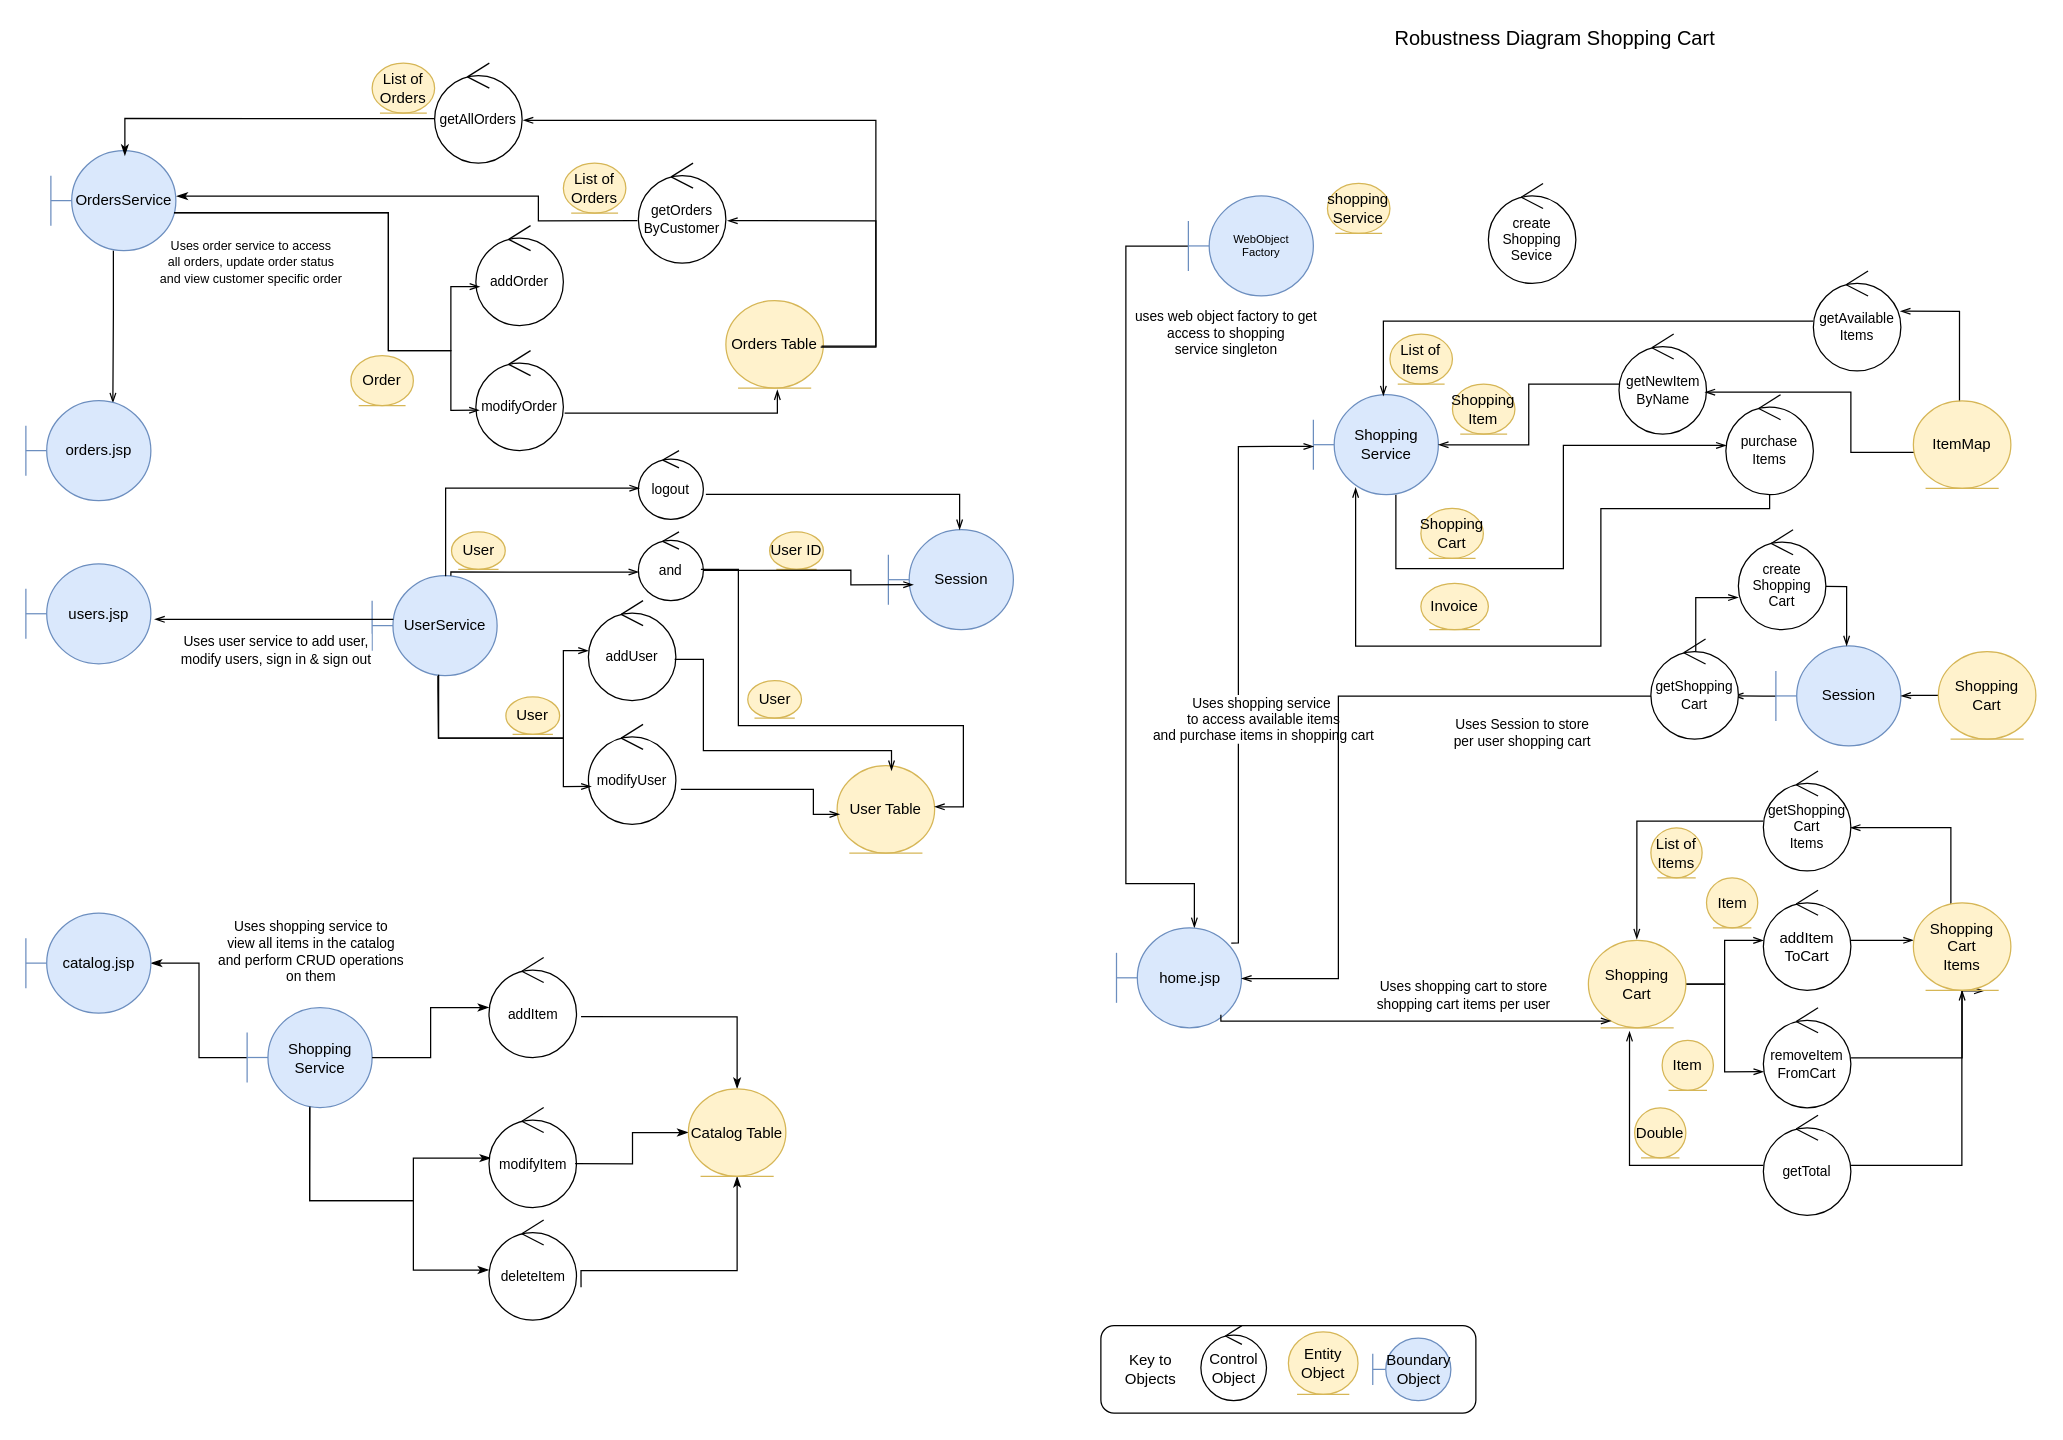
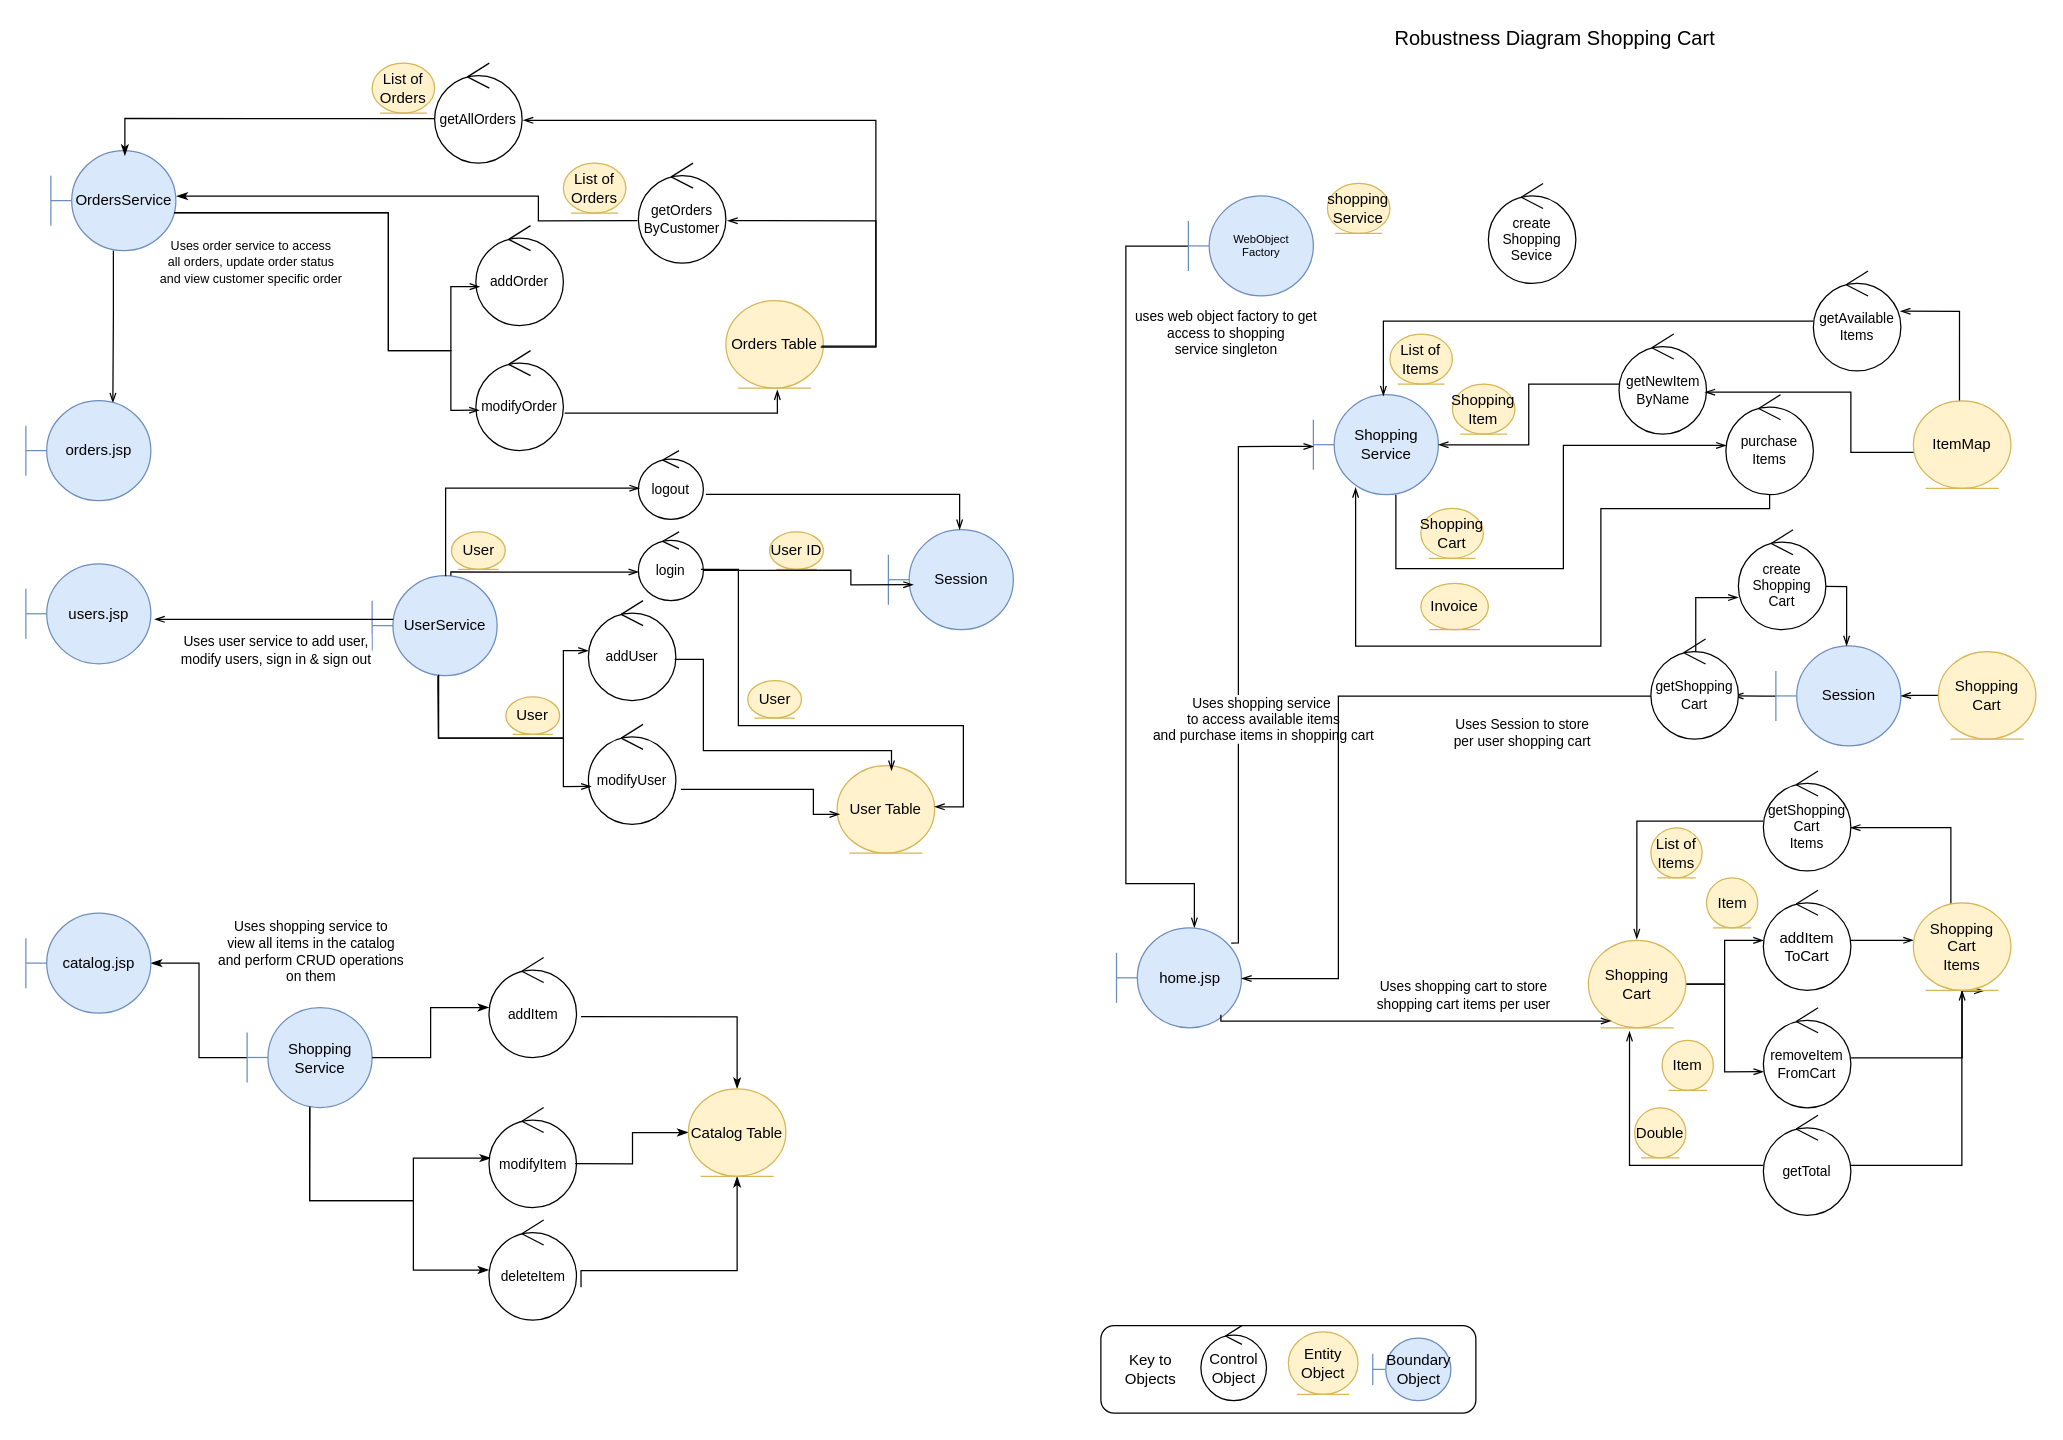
(382, 381) -> none
(671, 571) -> (671, 571)
